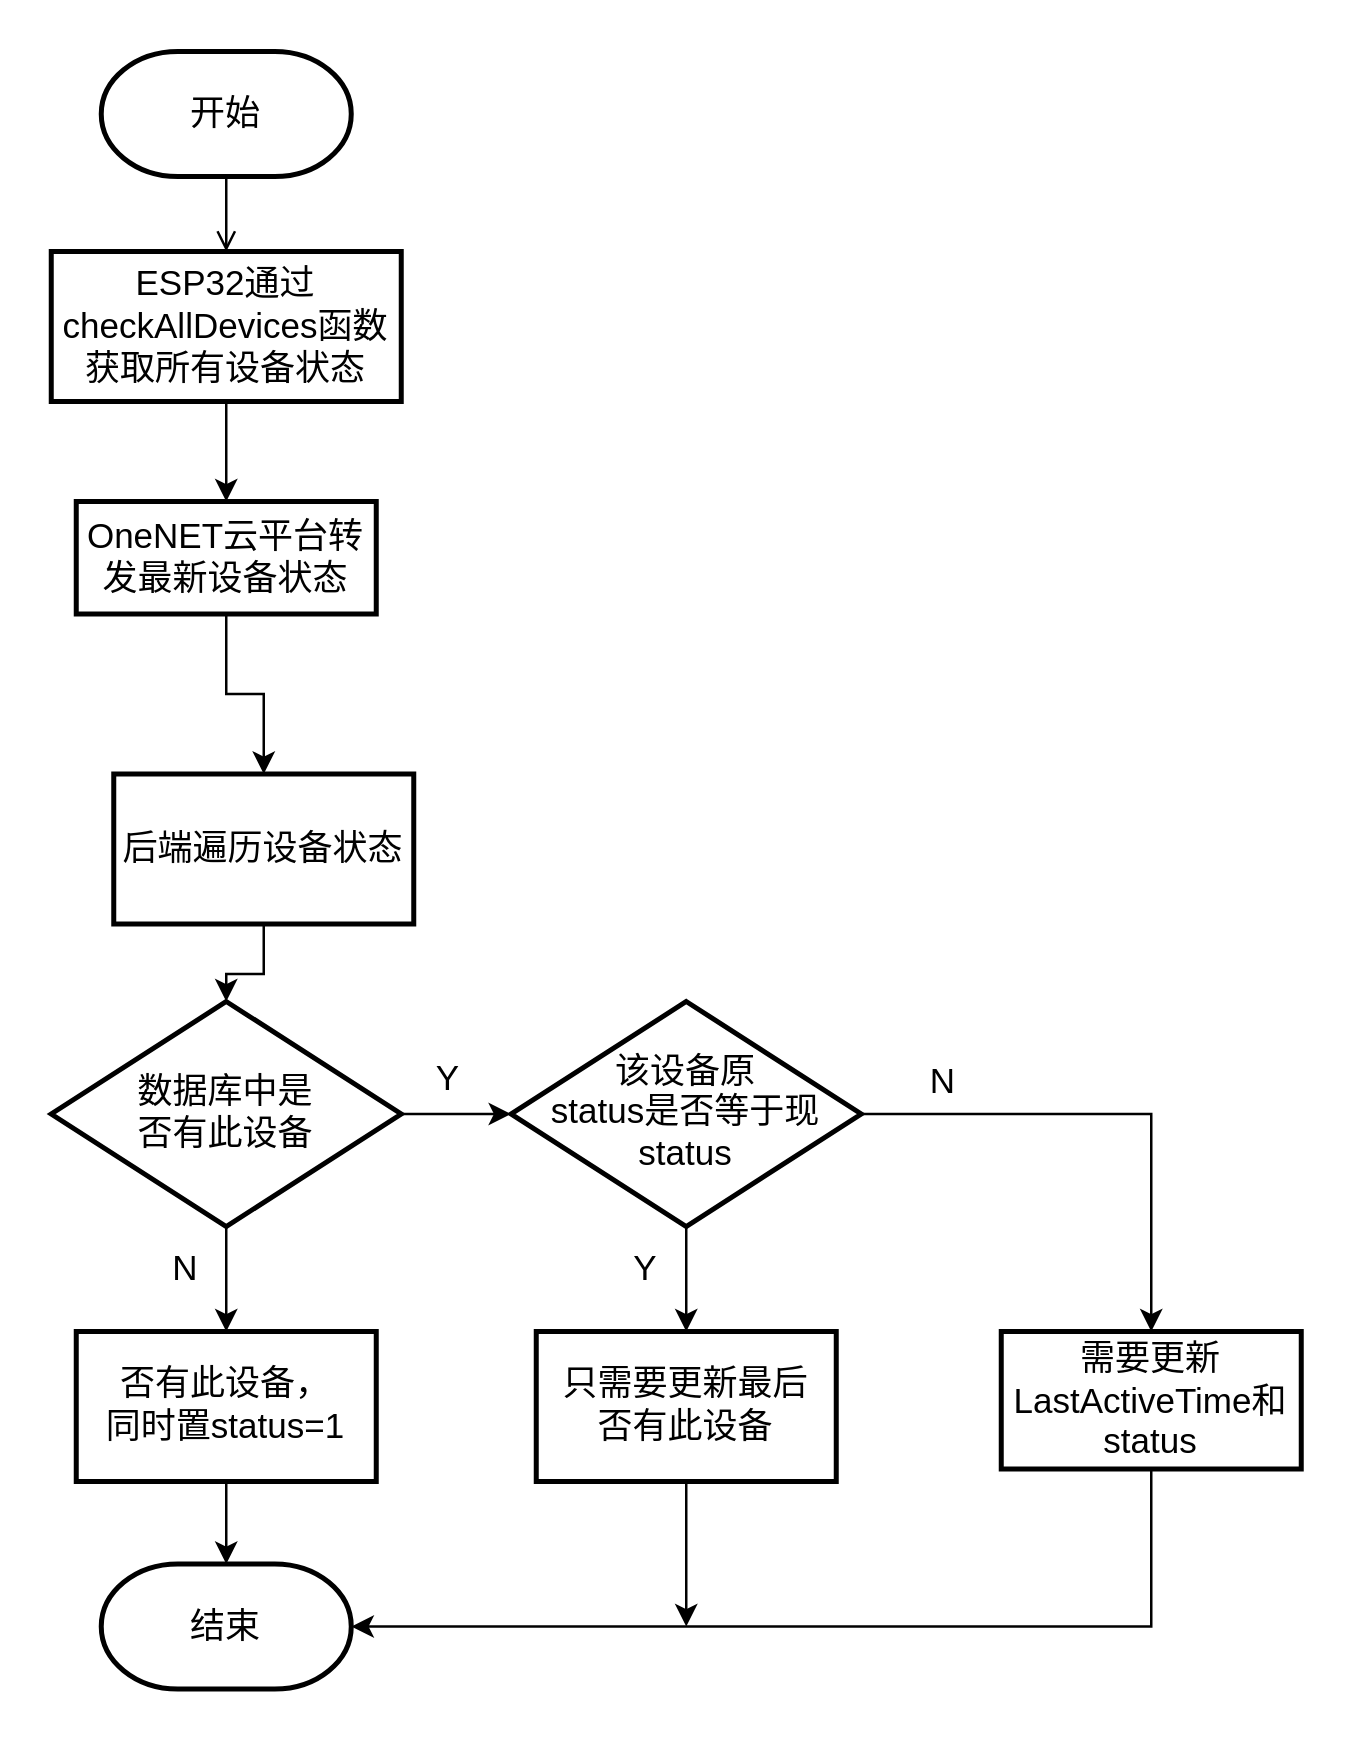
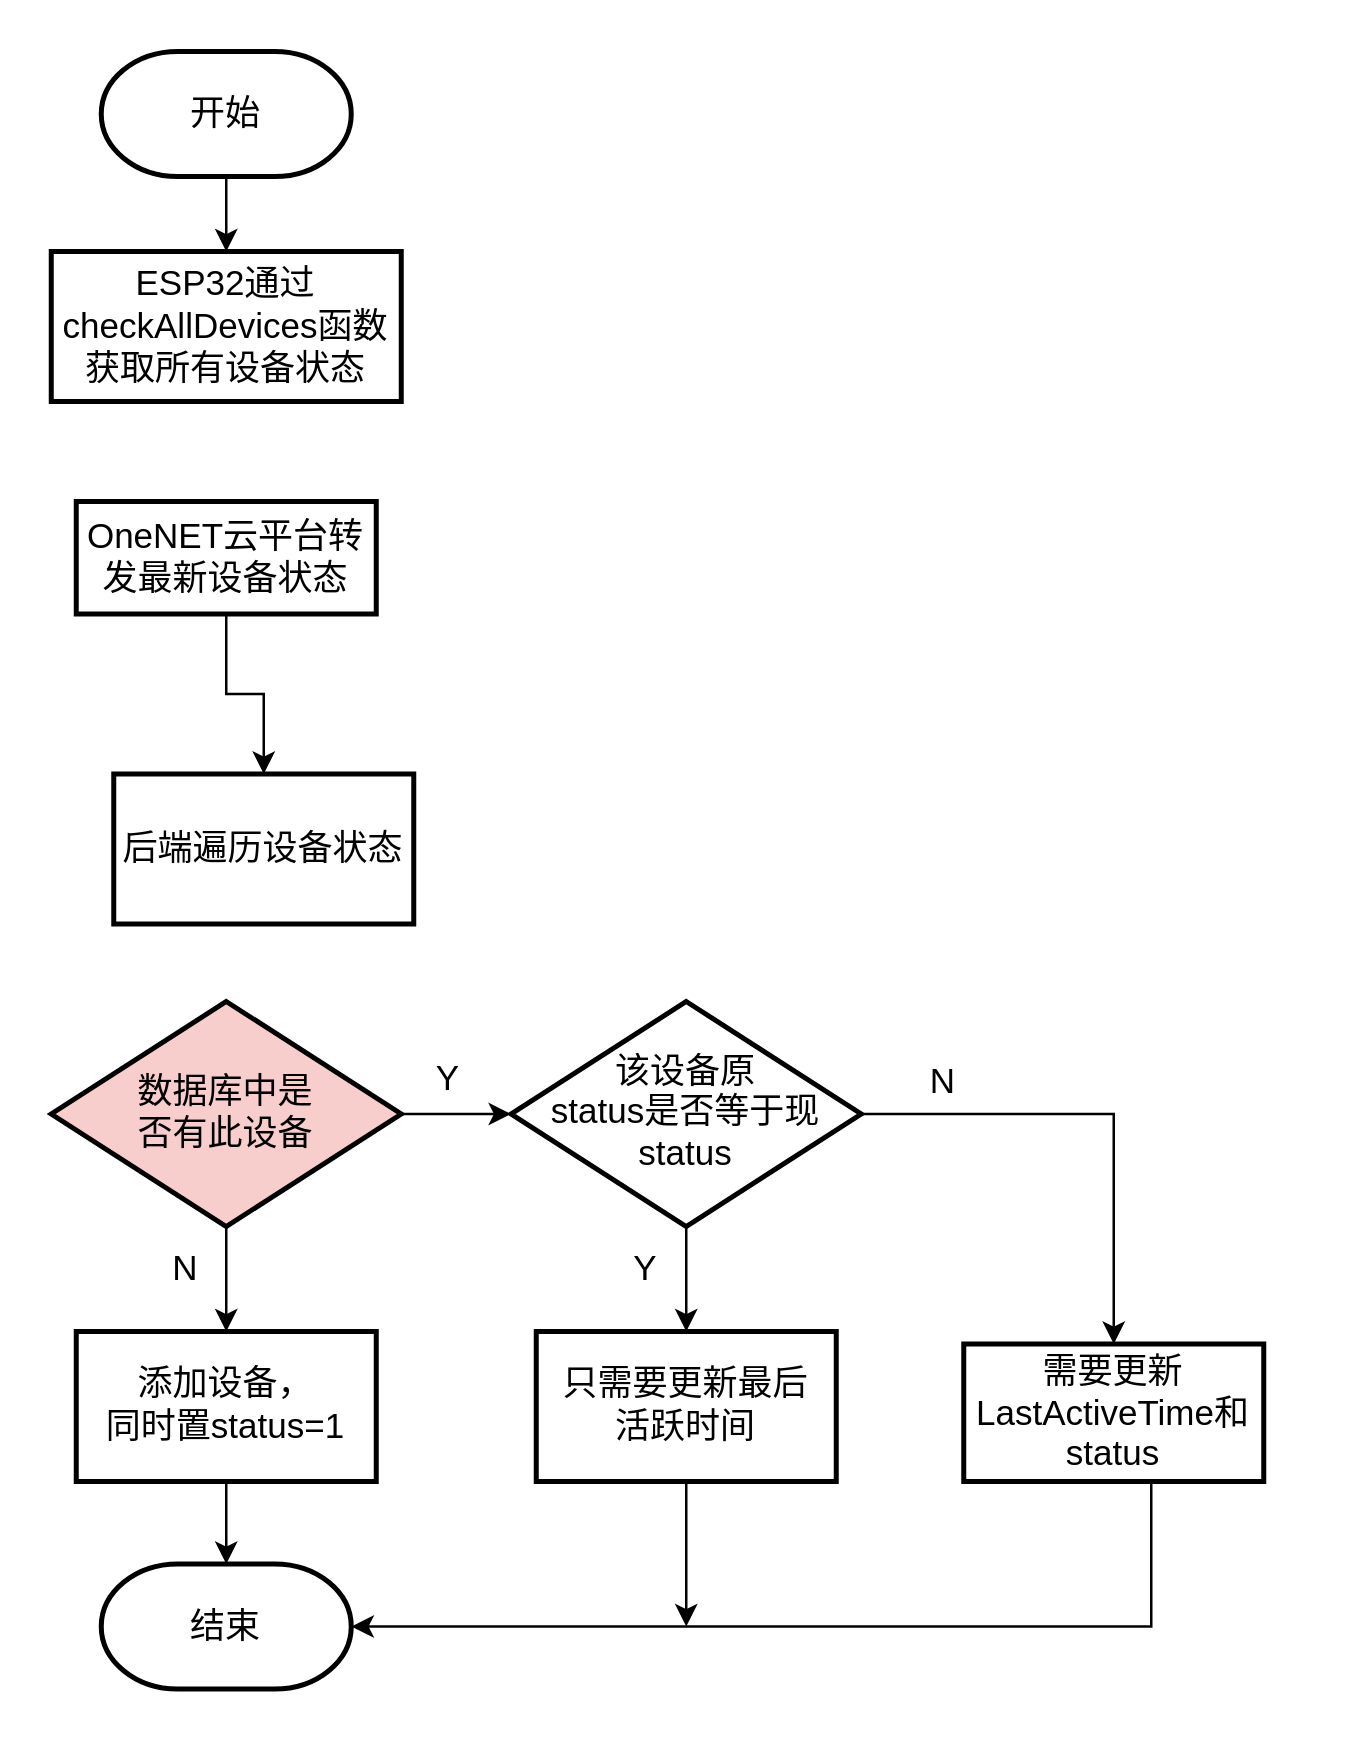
(226, 237) -> (226, 233)
(226, 443) -> none
(264, 973) -> none
(226, 1114) -> (226, 1114)
(1151, 1400) -> (1114, 1413)
(226, 1406) -> (226, 1406)
(686, 1406) -> (686, 1406)
